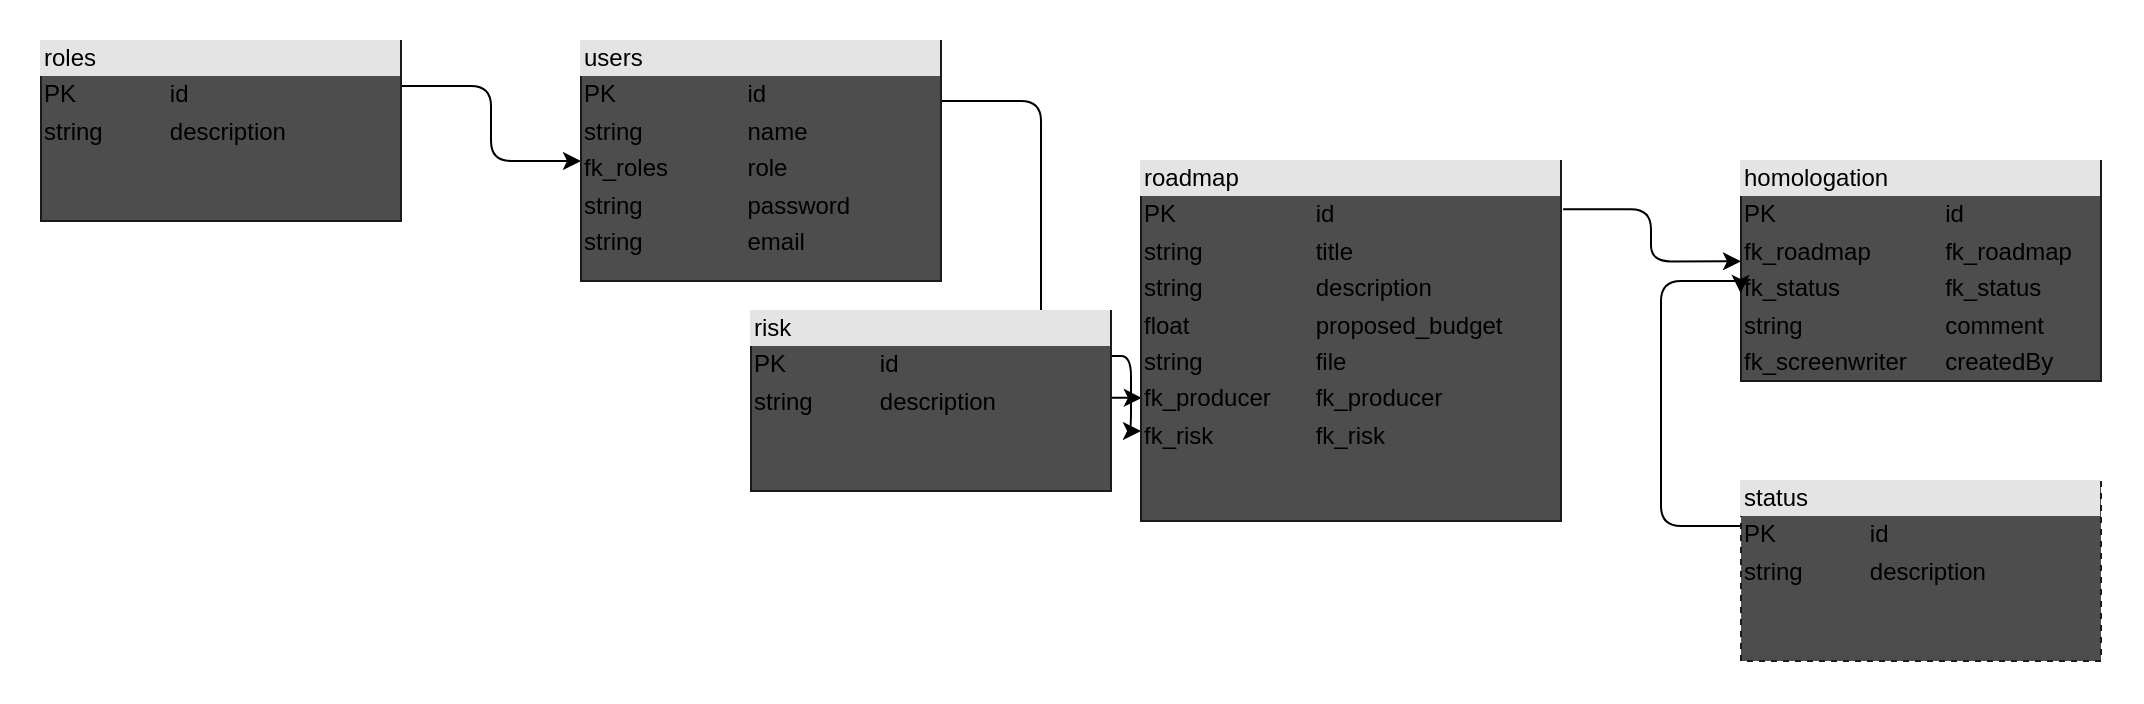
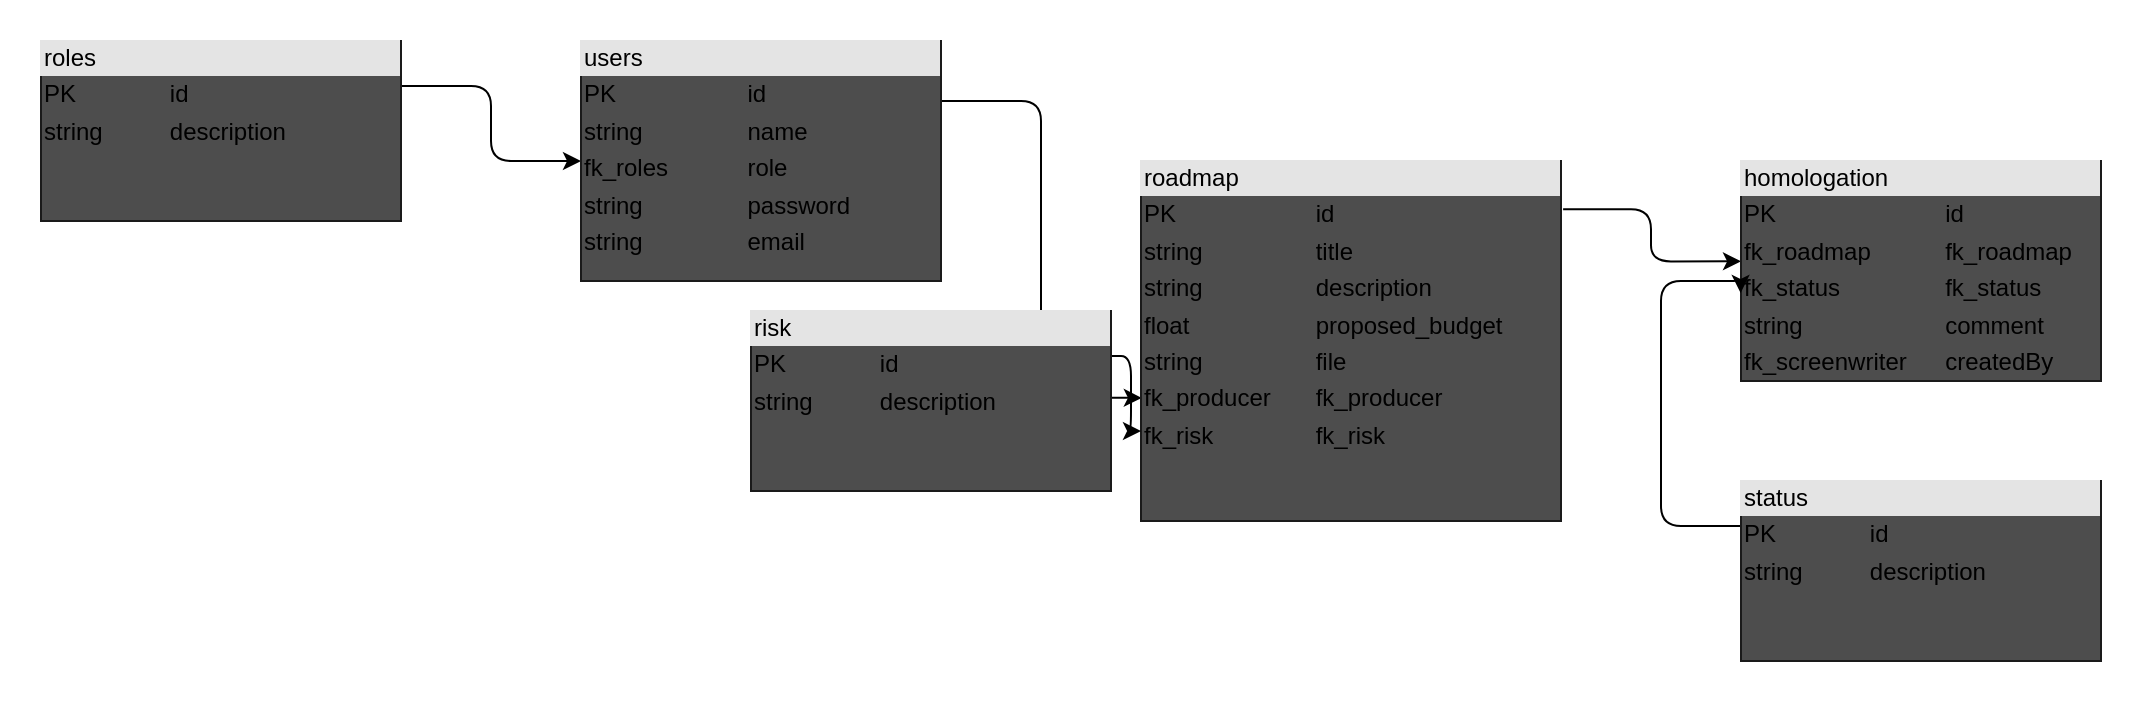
(1921, 571) -> (1921, 571)
